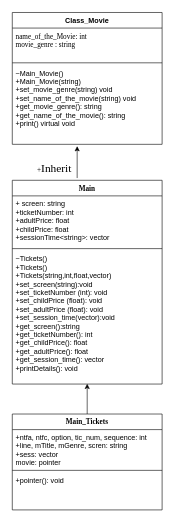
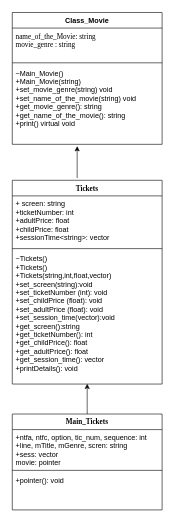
(56, 36) -> (62, 36)
(54, 168) -> none
(87, 188) -> (87, 188)
